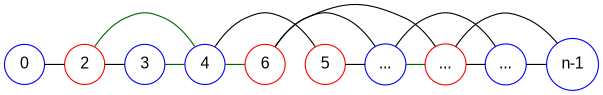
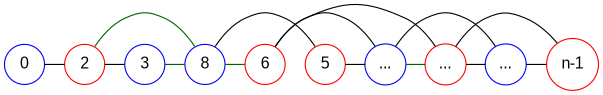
(205, 64) -> (205, 64)
(573, 64) -> (573, 64)
